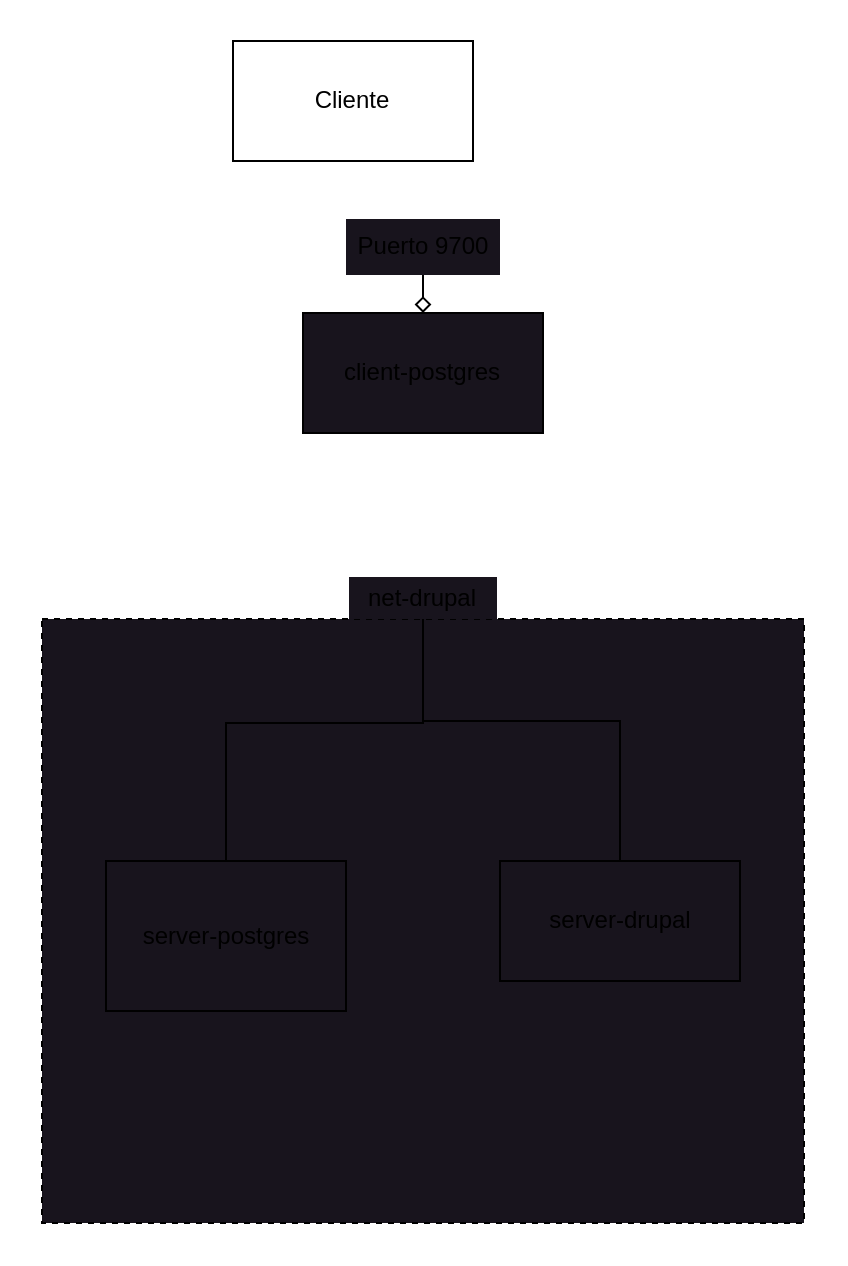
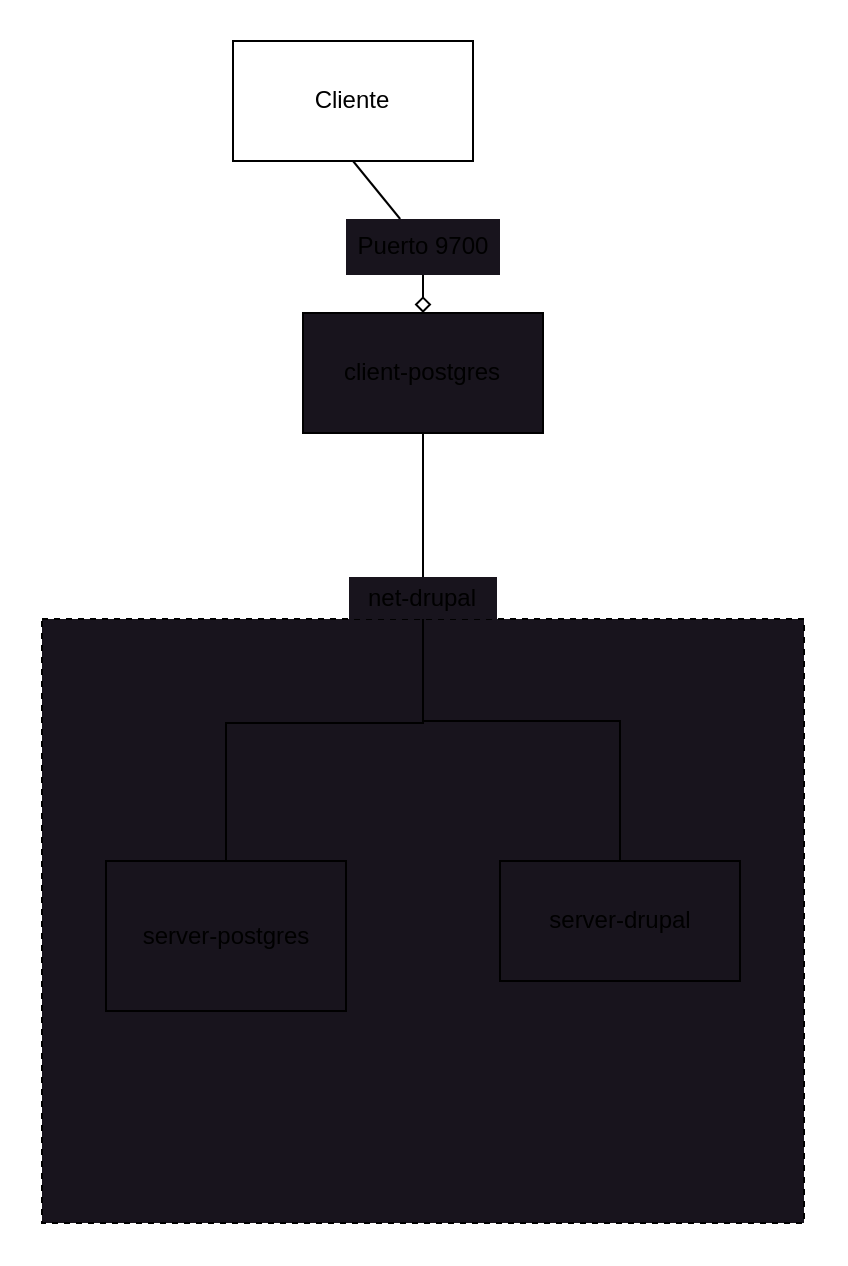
none -> (377, 190)
none -> (423, 505)
